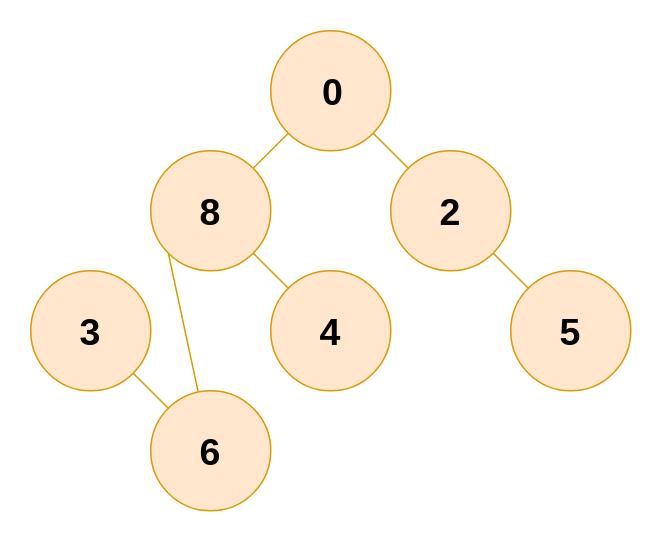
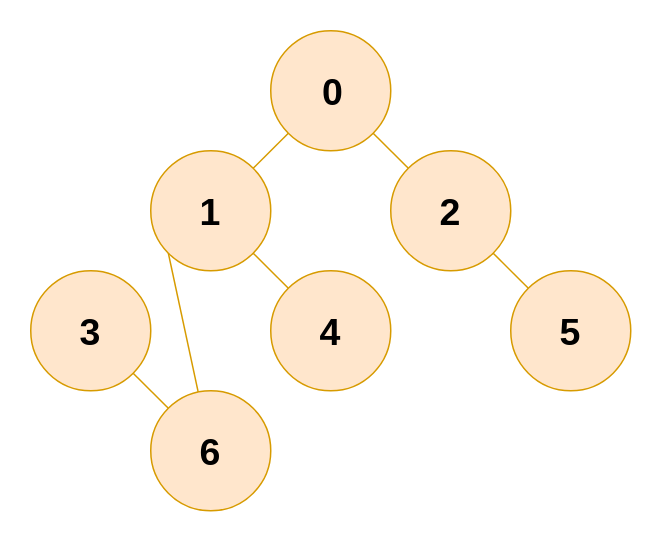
(211, 211) -> (211, 211)
